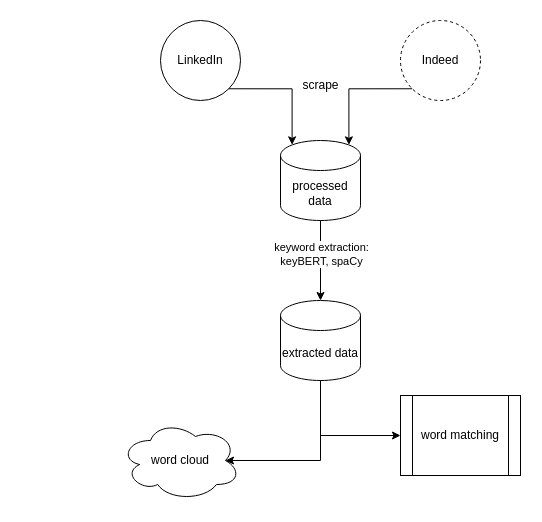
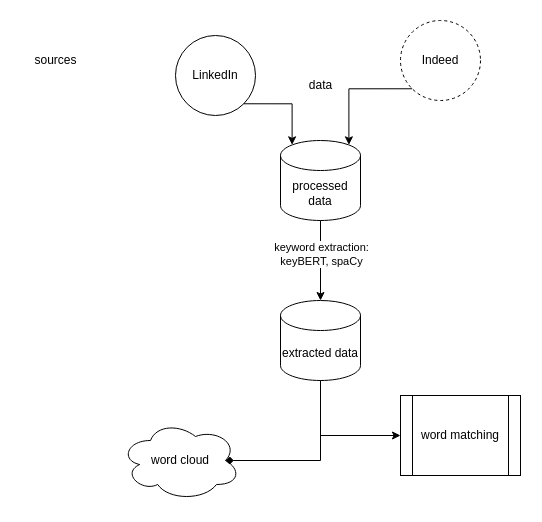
none -> (56, 61)
(201, 61) -> (216, 76)
(321, 86) -> (321, 86)
(233, 461) -> (234, 461)
